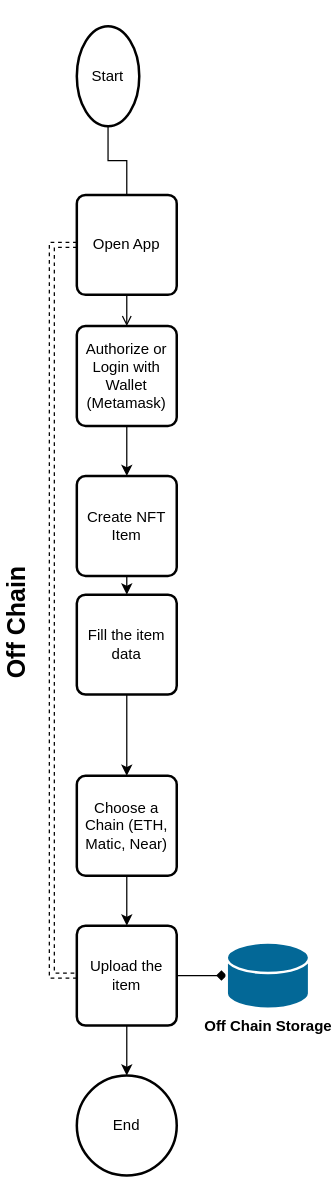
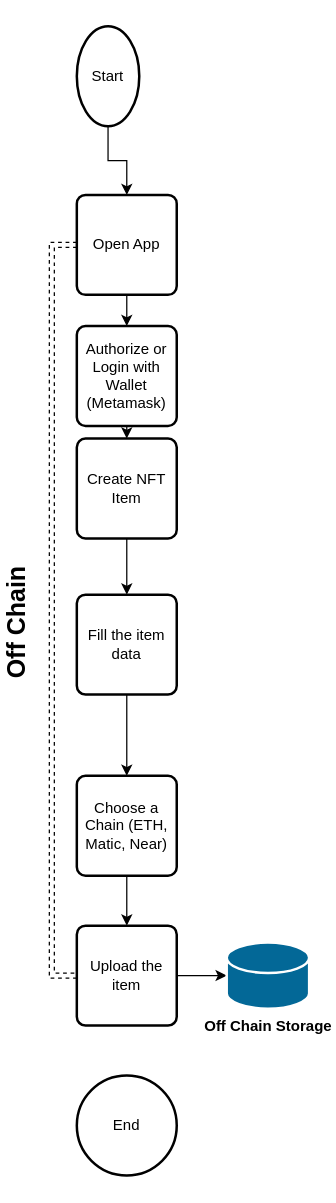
(127, 188) -> (127, 184)
(127, 318) -> (127, 316)
(127, 526) -> (127, 488)
(216, 976) -> (217, 976)
(127, 1047) -> none
